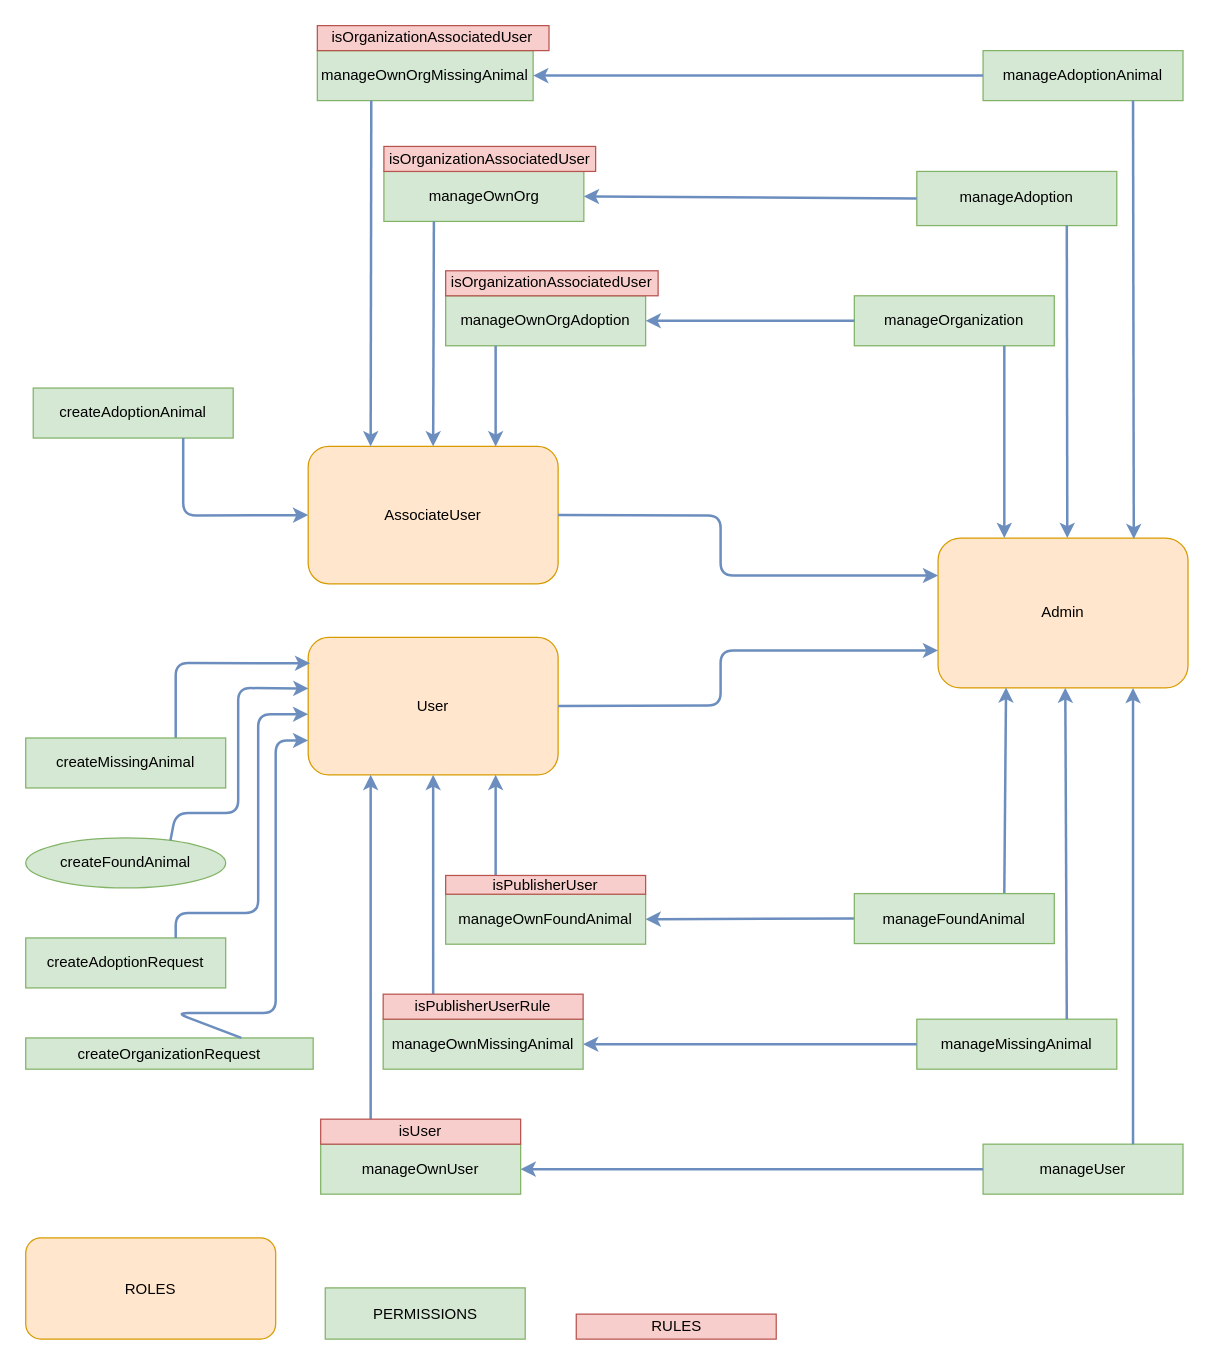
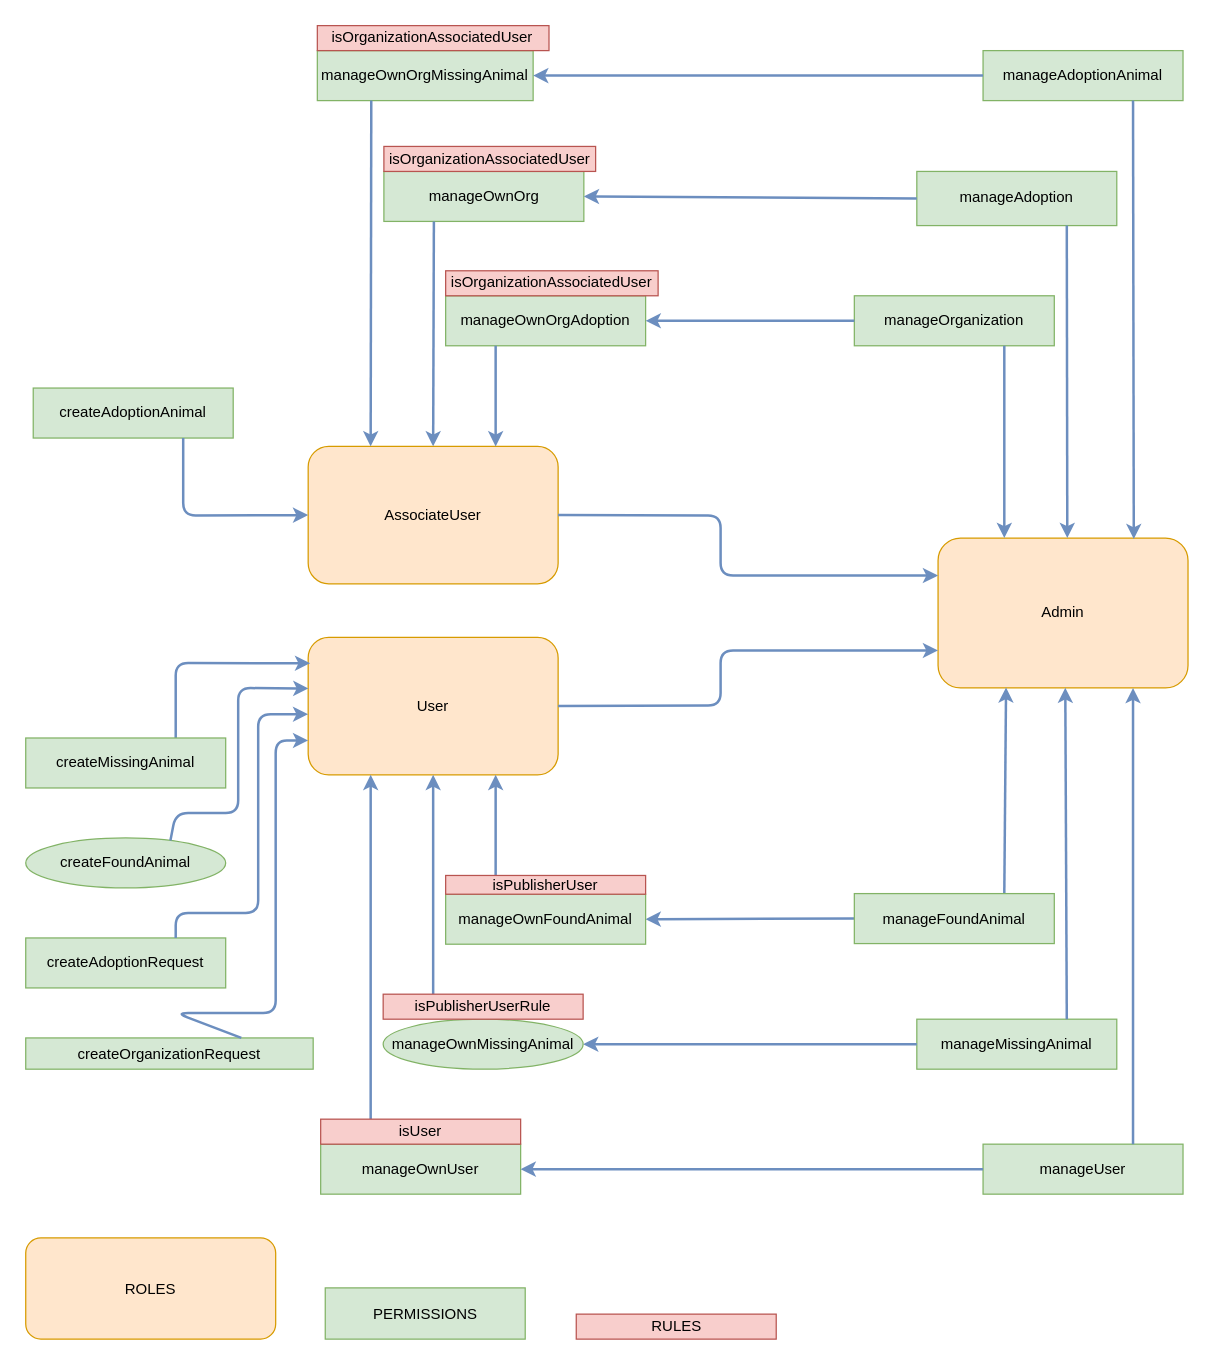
(483, 1044) -> (483, 1044)
